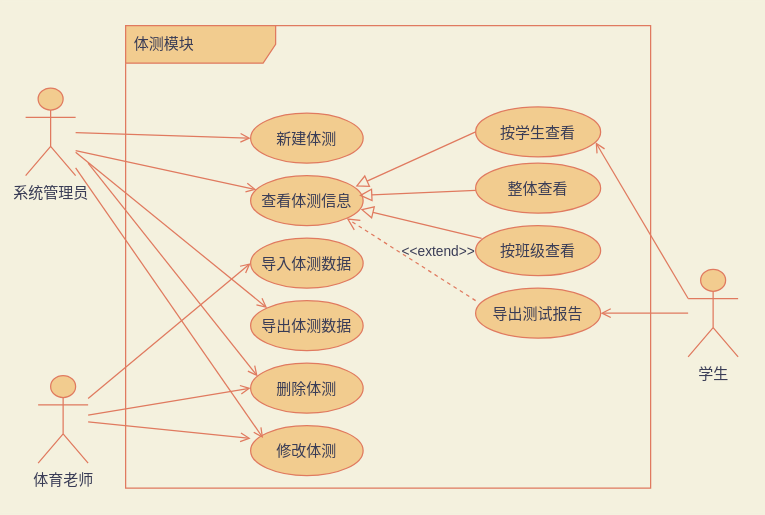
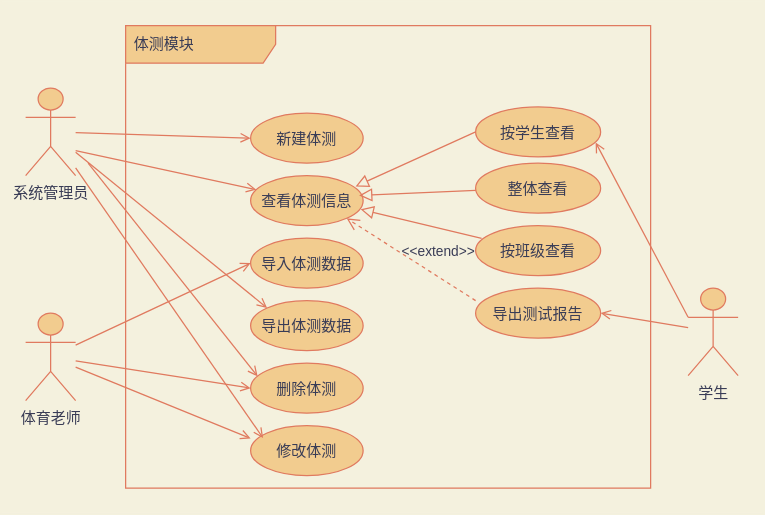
(713, 313) -> (713, 332)
(63, 419) -> (51, 357)
